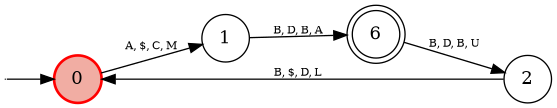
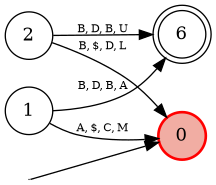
(448, 56) -> (96, 35)
(145, 61) -> (96, 138)
